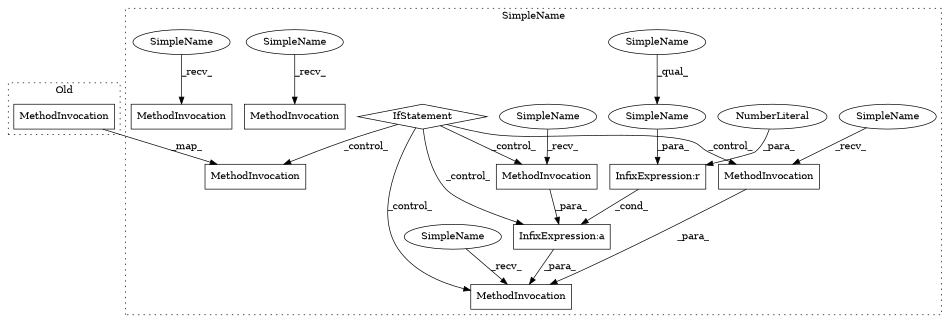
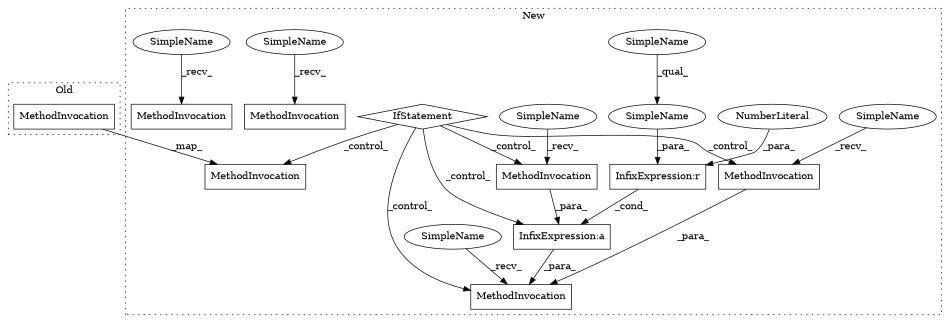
(534, 16) -> (534, 16)
